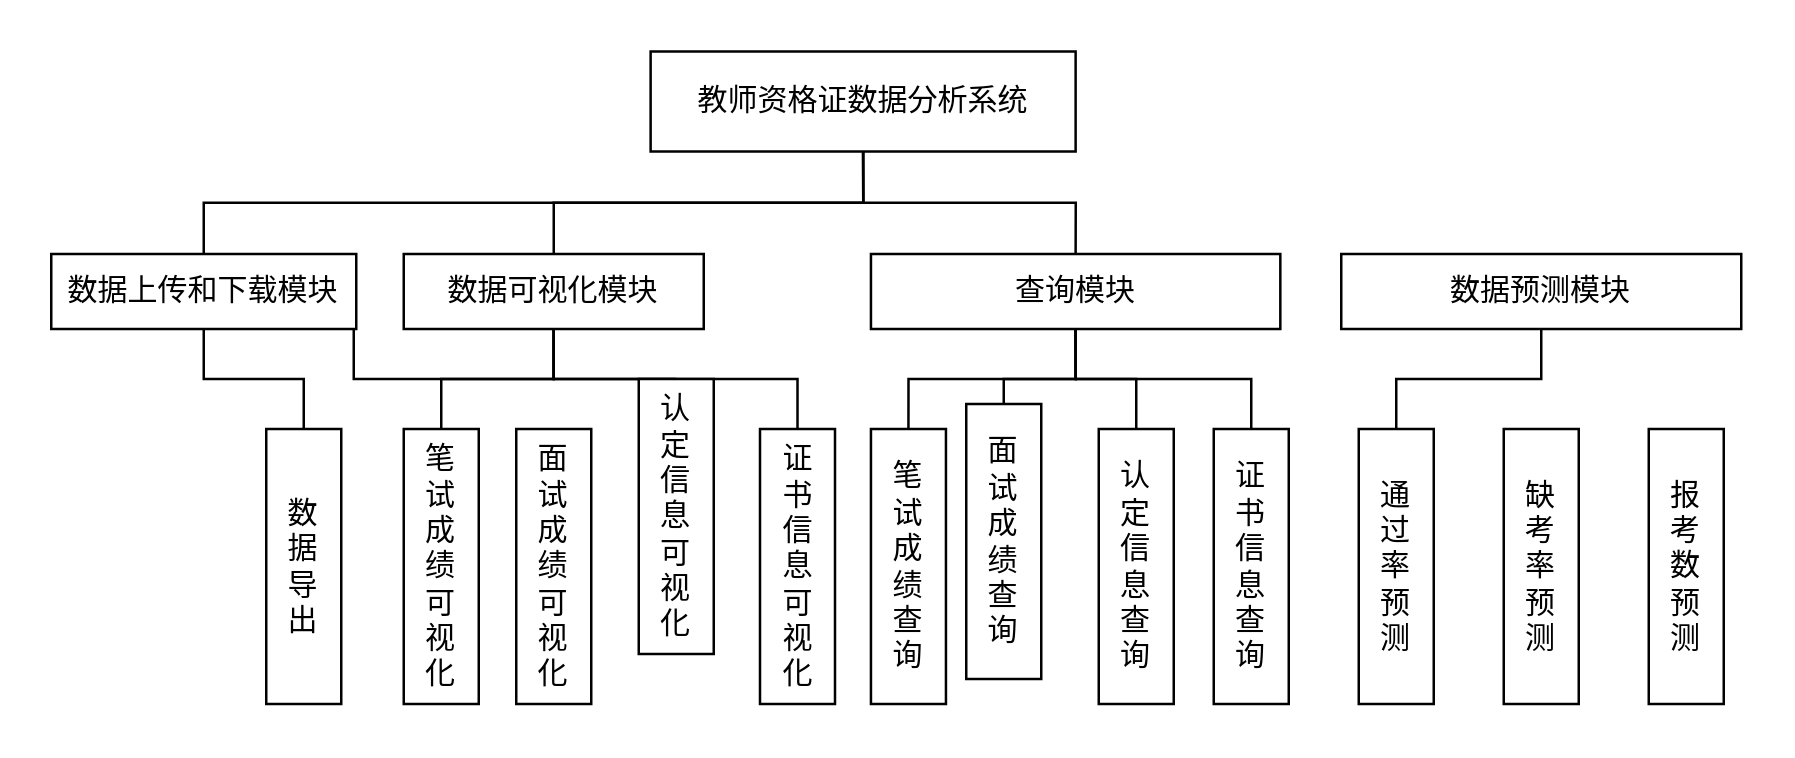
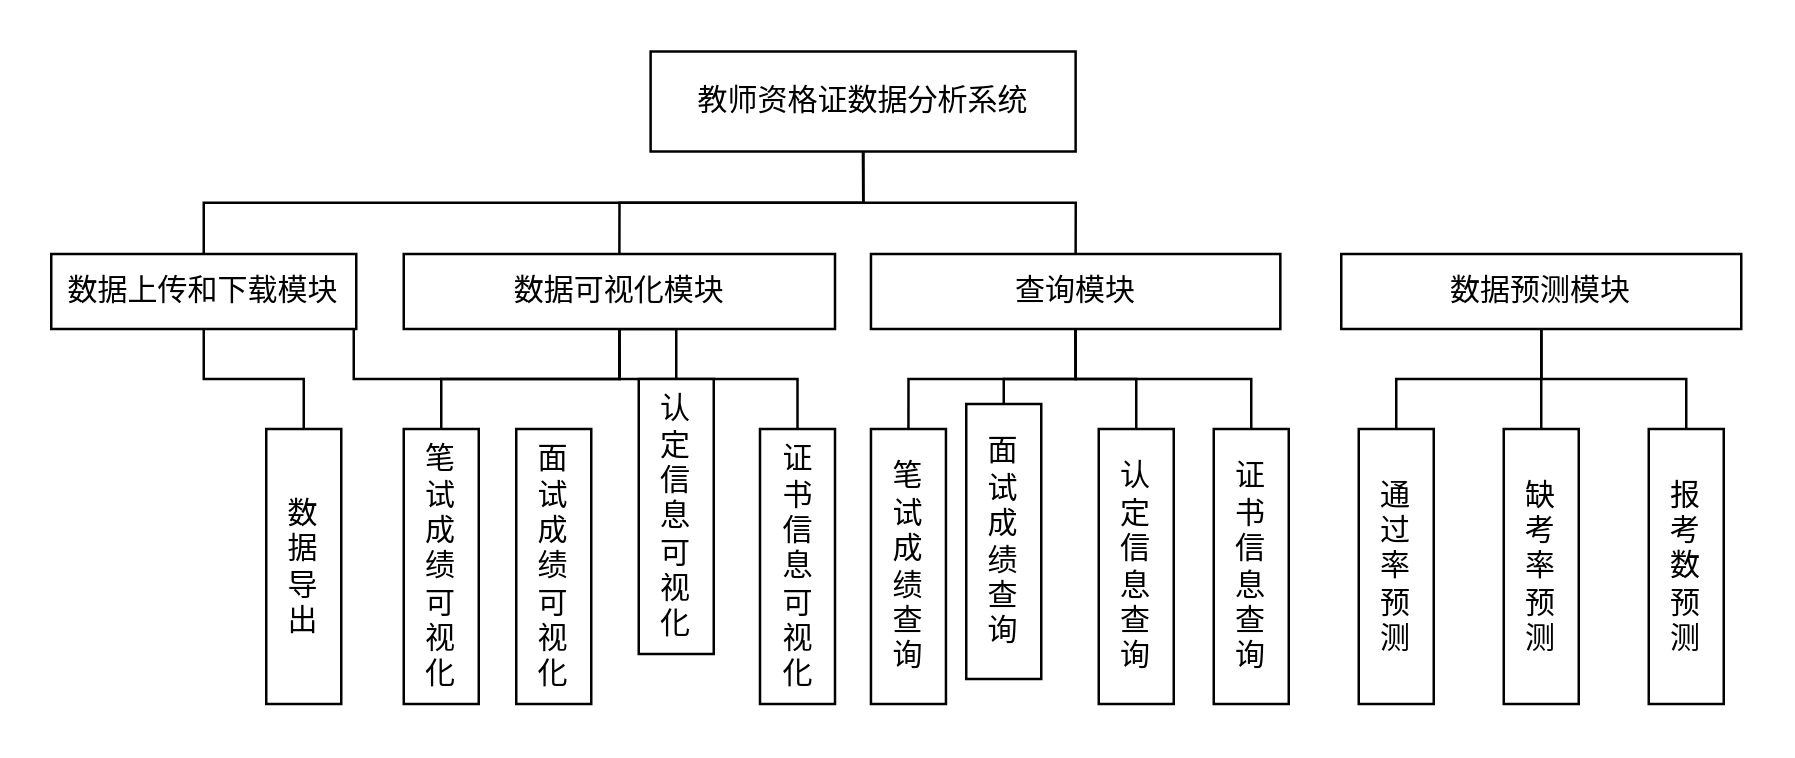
(554, 291) -> (619, 291)
none -> (1641, 379)
none -> (1541, 406)
